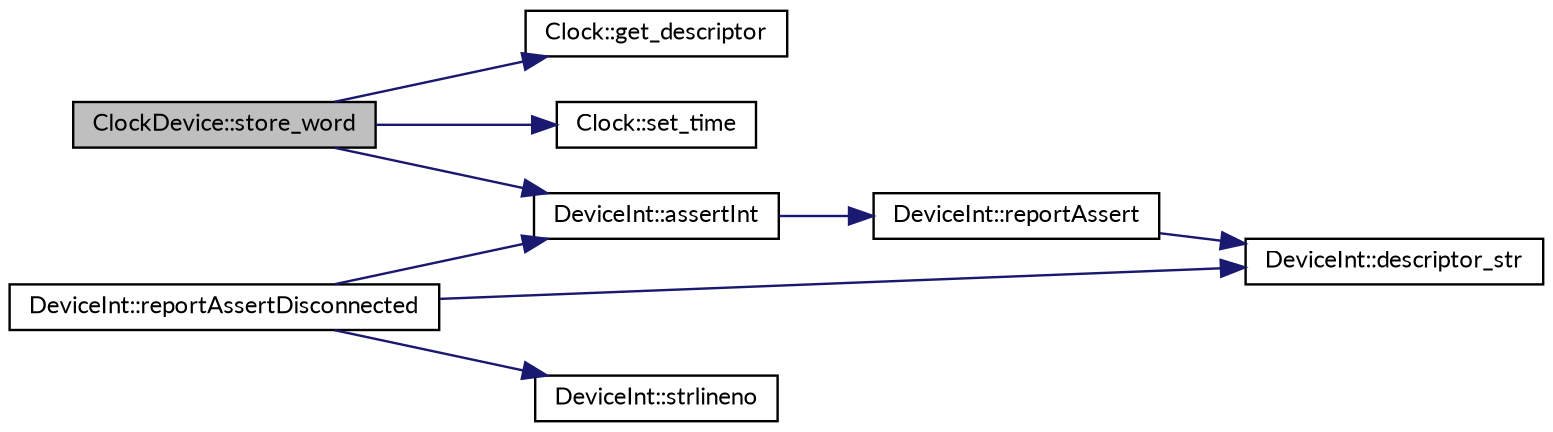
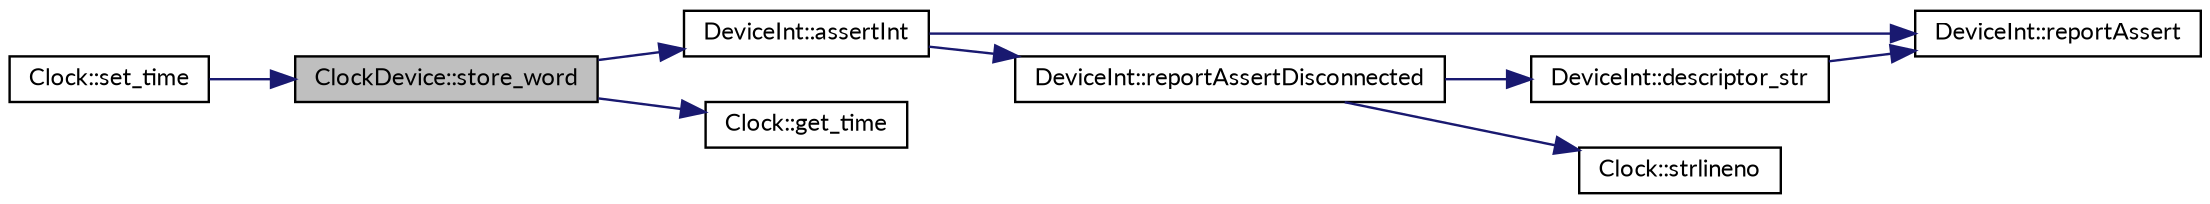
(656, 34) -> (806, 125)
(454, 125) -> (240, 79)
(1191, 237) -> (1860, 58)
(429, 264) -> (961, 50)
(656, 398) -> (1680, 170)
